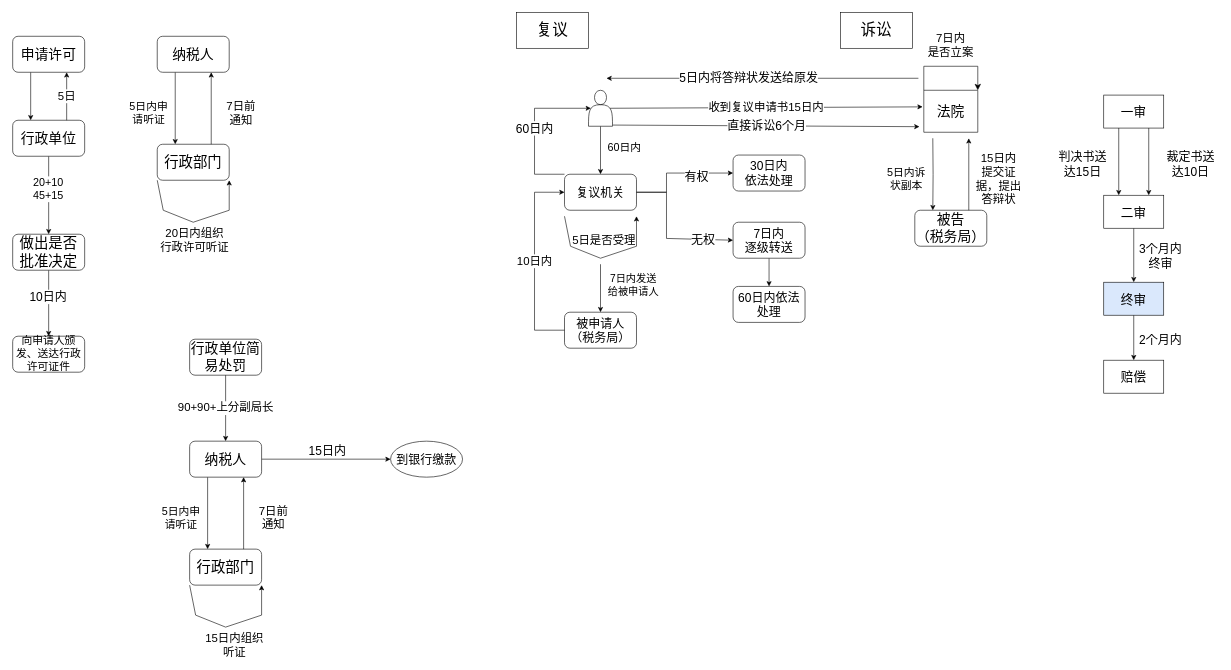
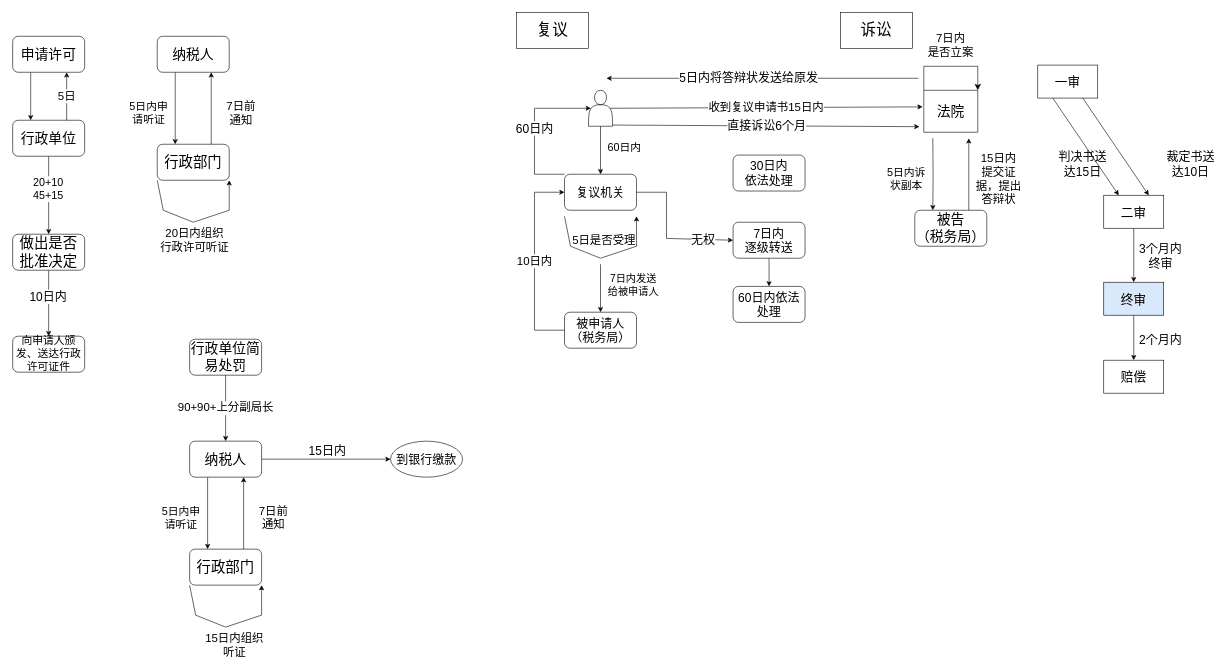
(1134, 112) -> (1068, 82)
(696, 173) -> none
